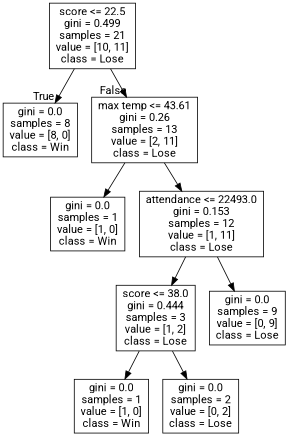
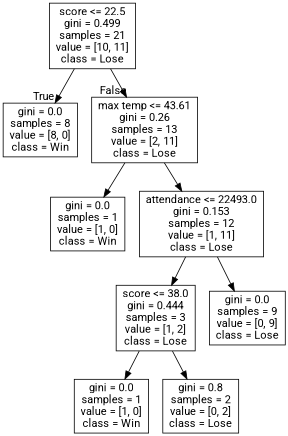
(201, 406) -> (201, 406)
